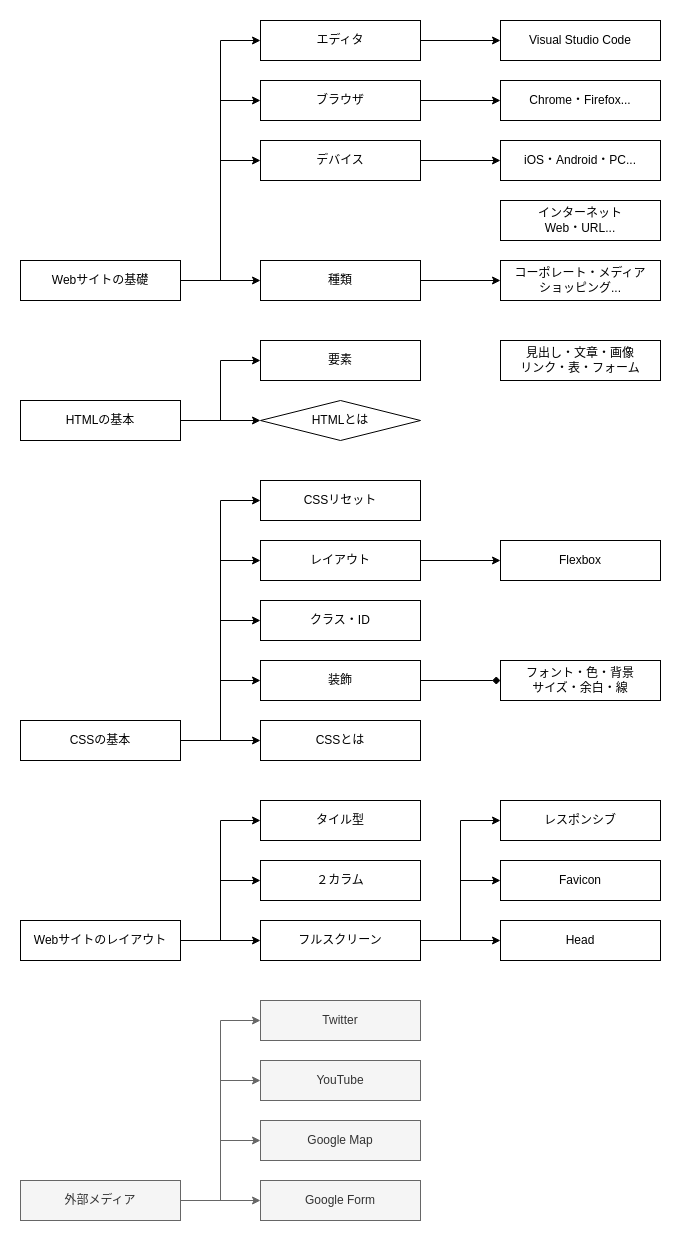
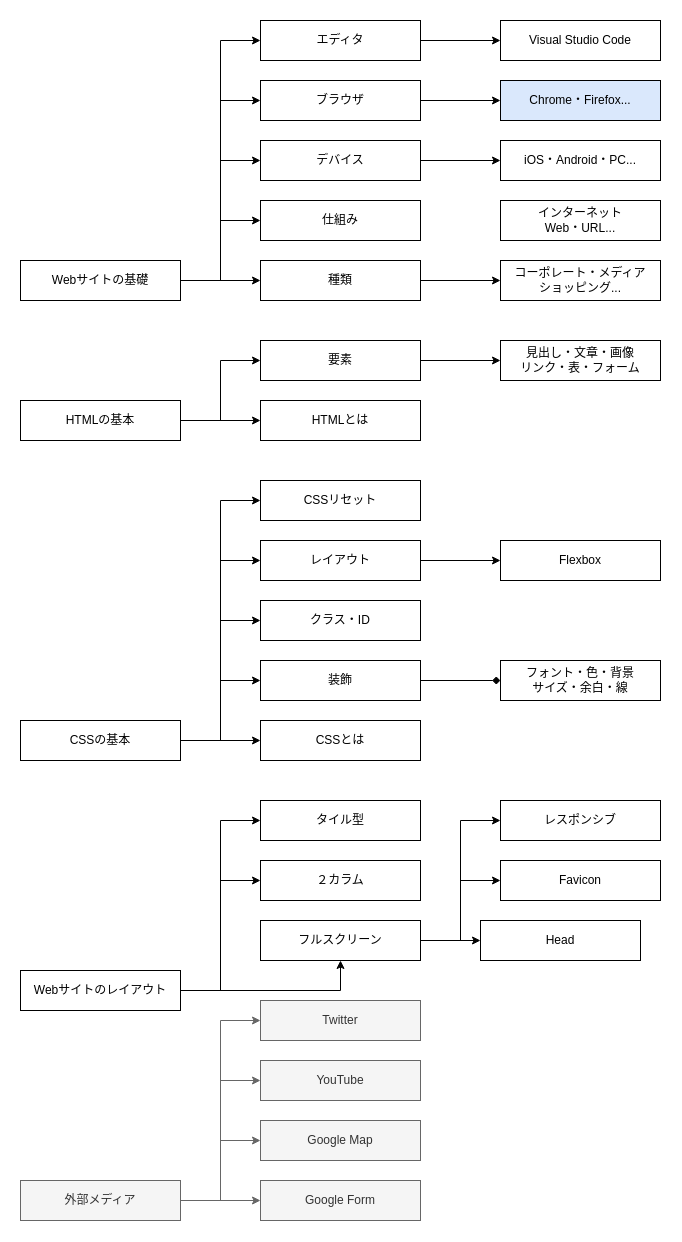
(581, 101) -> (581, 101)
none -> (238, 221)
none -> (341, 221)
none -> (457, 361)
(341, 421) -> (341, 421)
(101, 941) -> (101, 991)
(581, 941) -> (561, 941)
